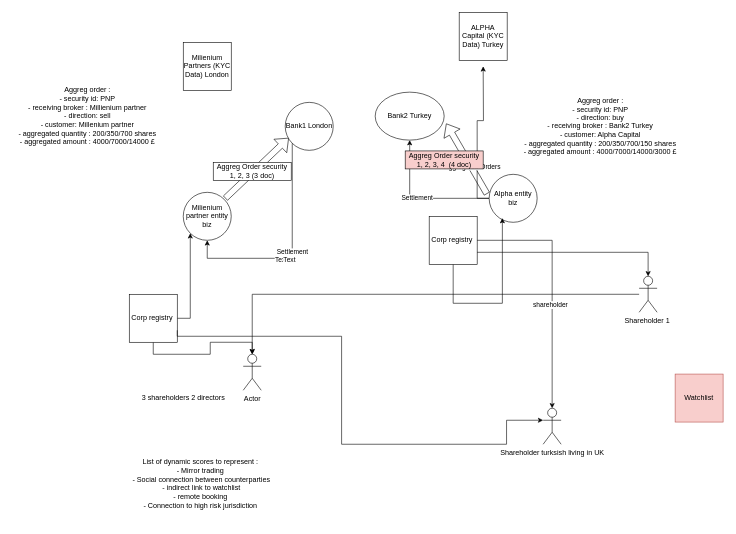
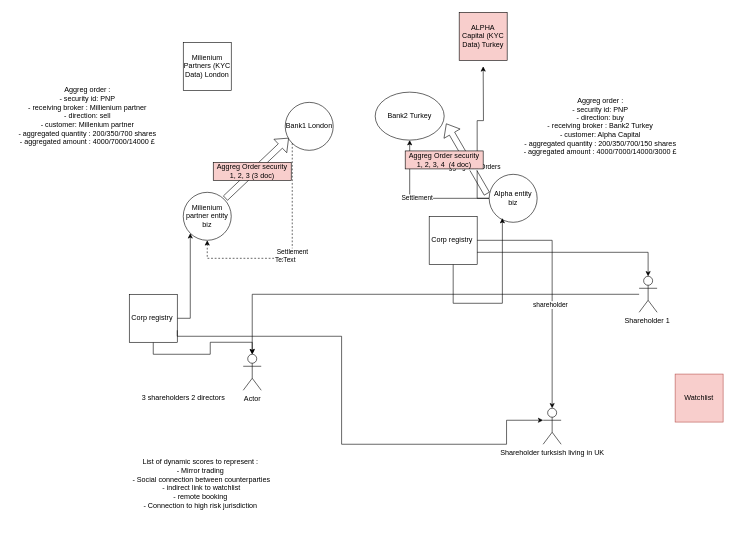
(483, 36) -> (483, 36)
(252, 171) -> (252, 171)
(292, 196) -> (292, 196)
